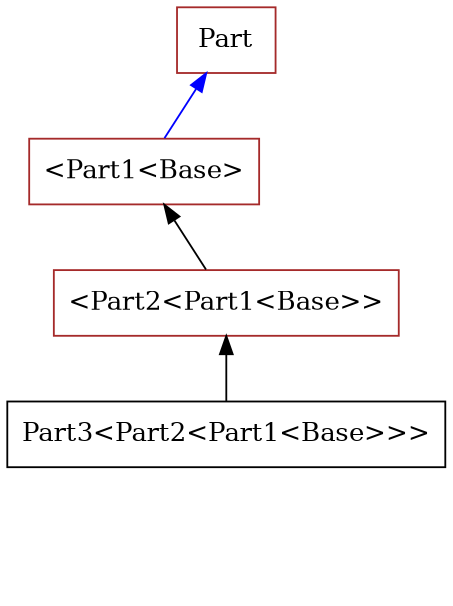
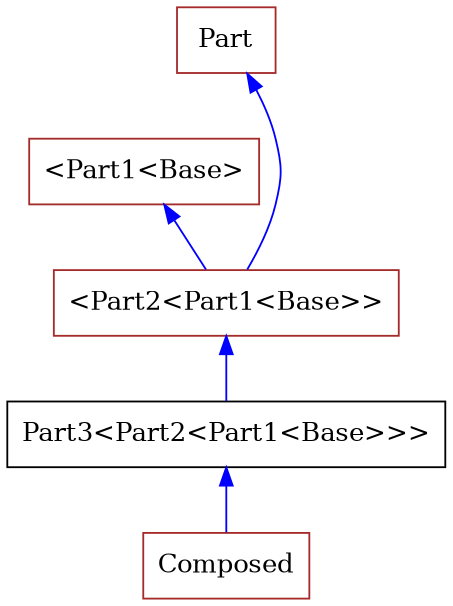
(180, 114) -> (280, 181)
(190, 245) -> (190, 245)
(226, 378) -> (226, 378)
none -> (226, 566)
